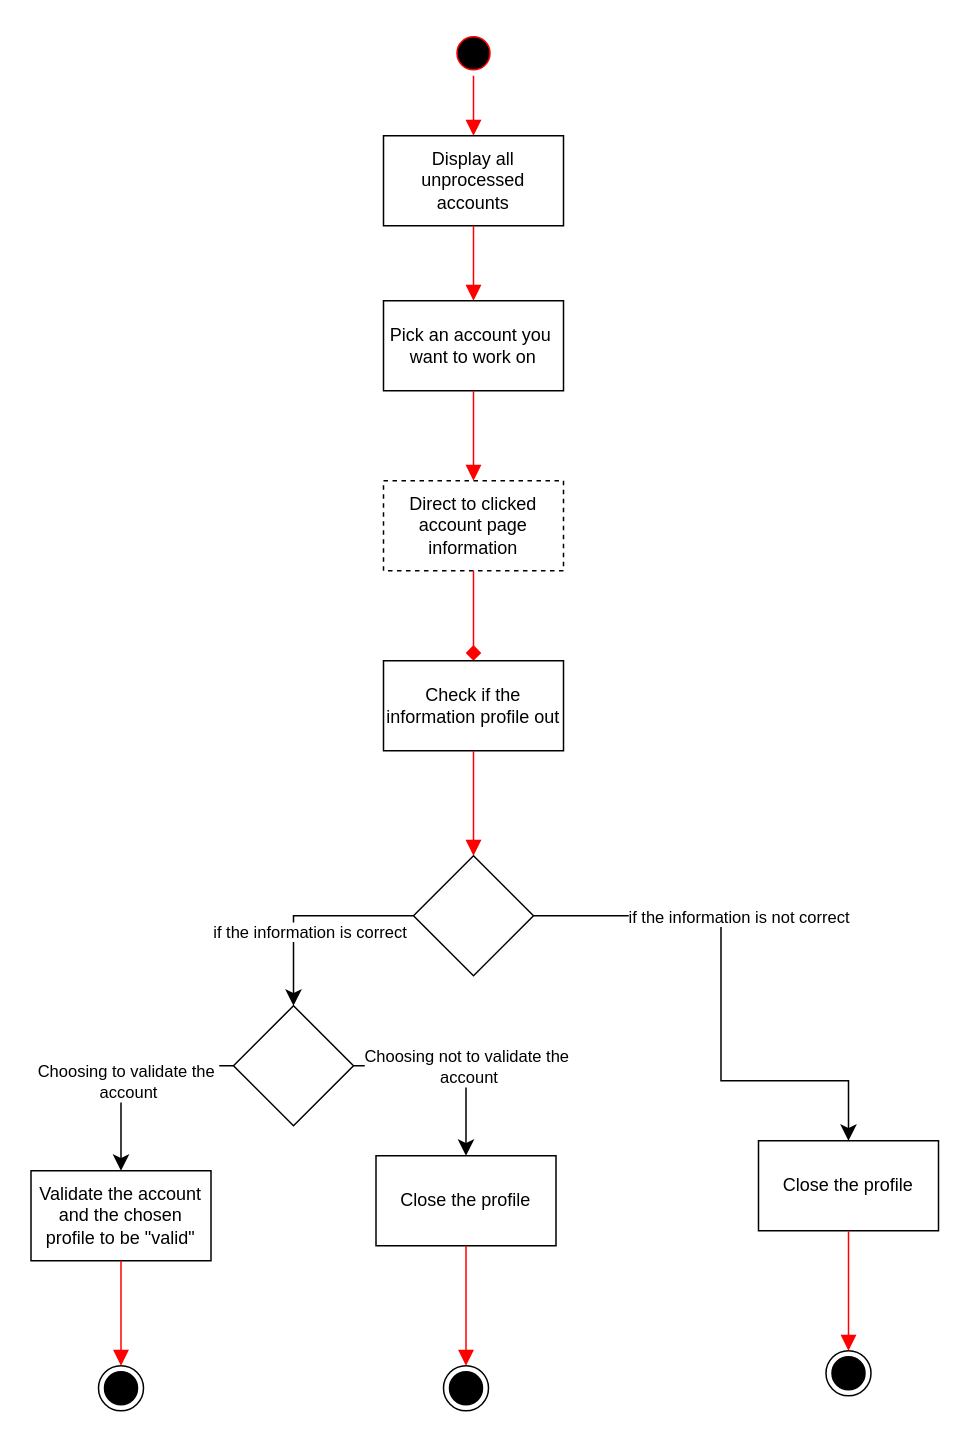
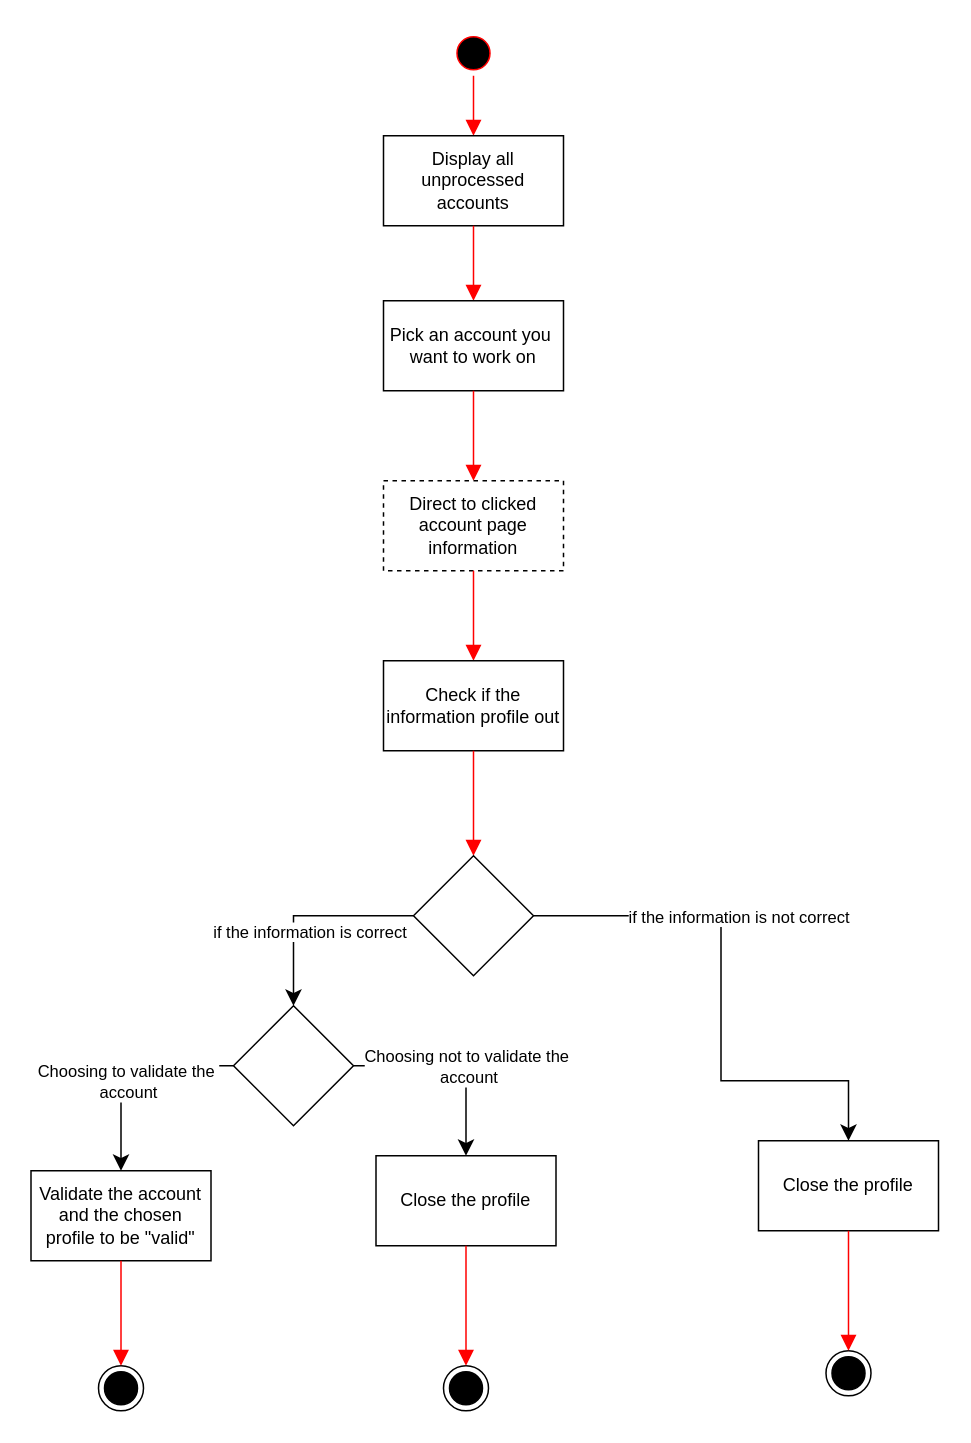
(473, 644) -> (473, 644)
